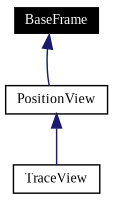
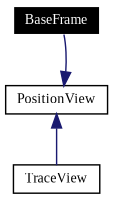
(47, 67) -> (66, 53)
